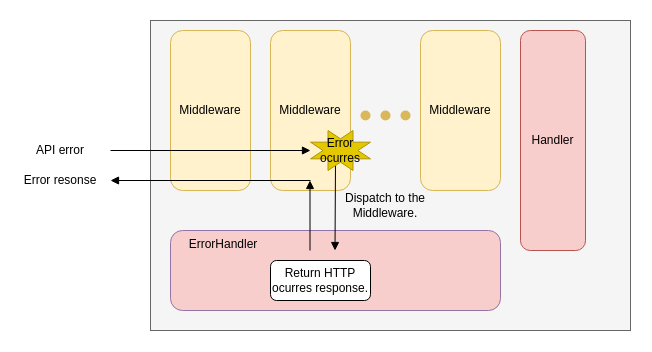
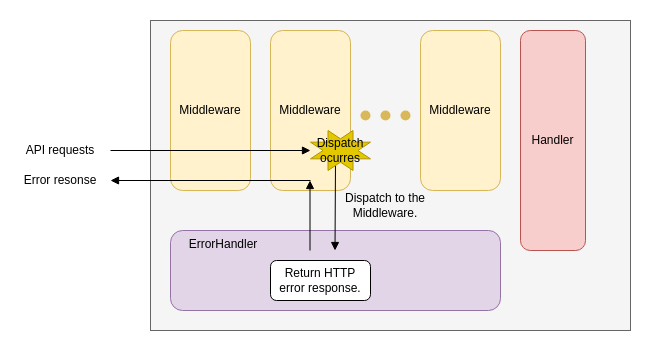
(61, 151) -> (61, 151)
(341, 151) -> (341, 151)
(211, 245) -> (211, 245)
(321, 281) -> (321, 281)
